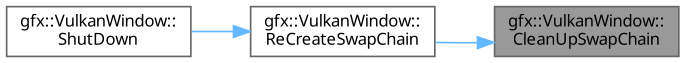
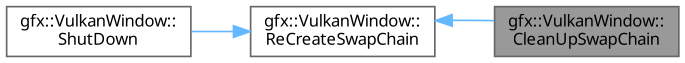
(456, 43) -> (473, 20)
